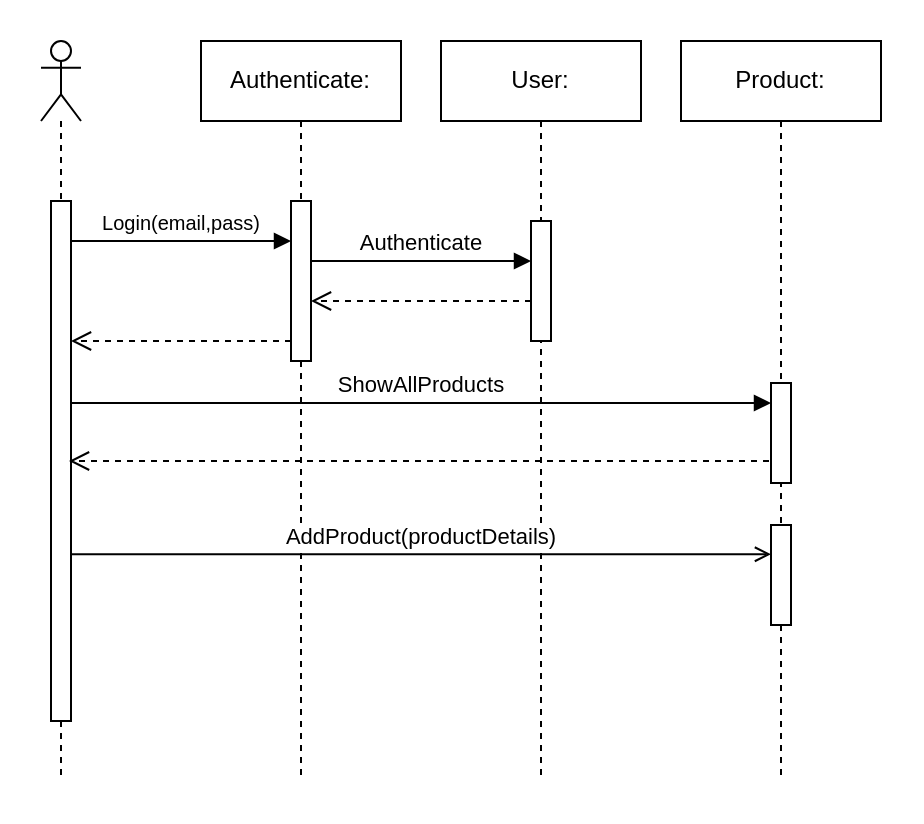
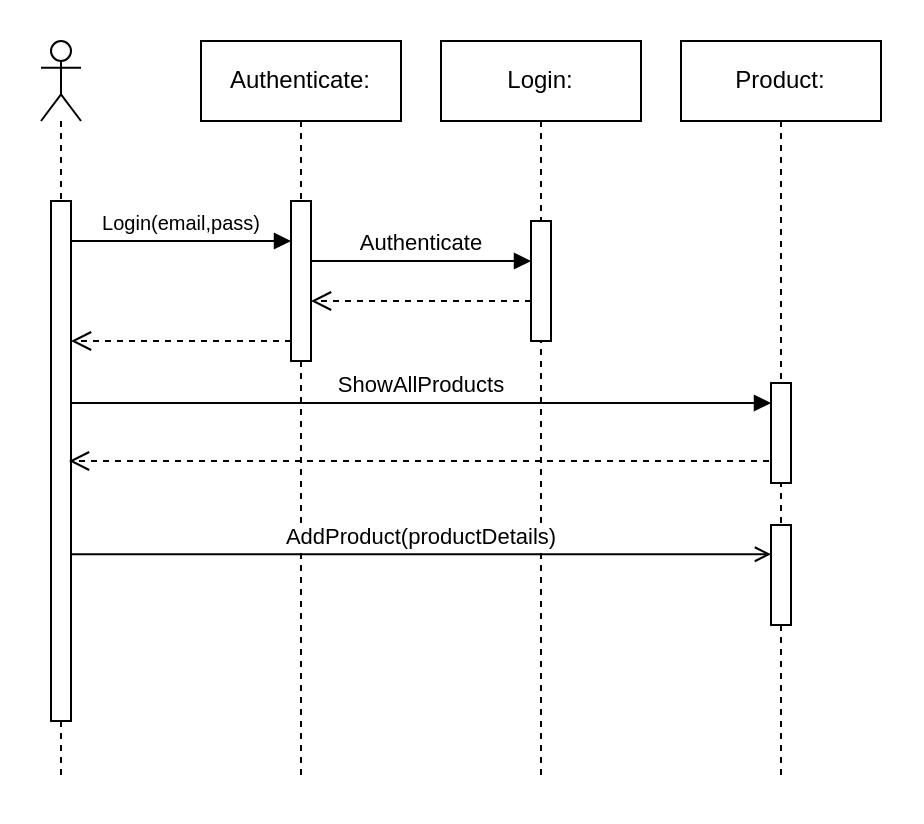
(541, 81) -> (541, 81)
